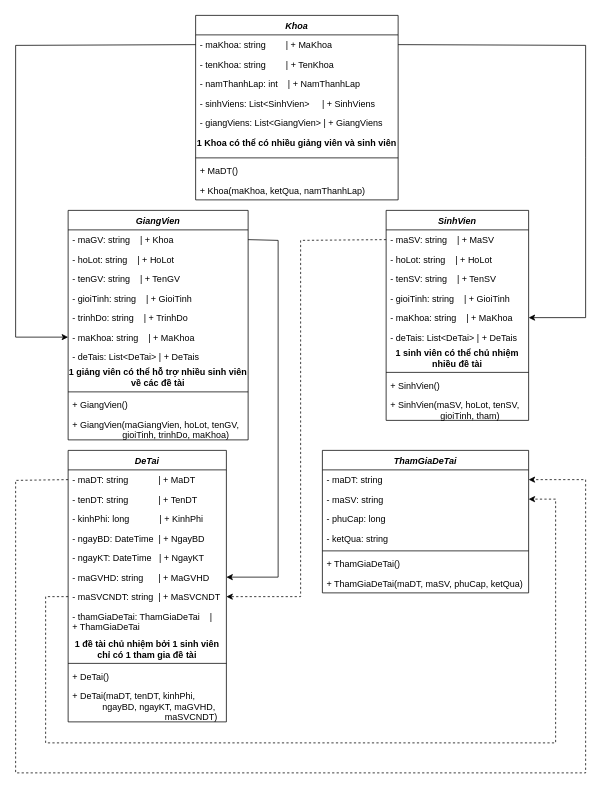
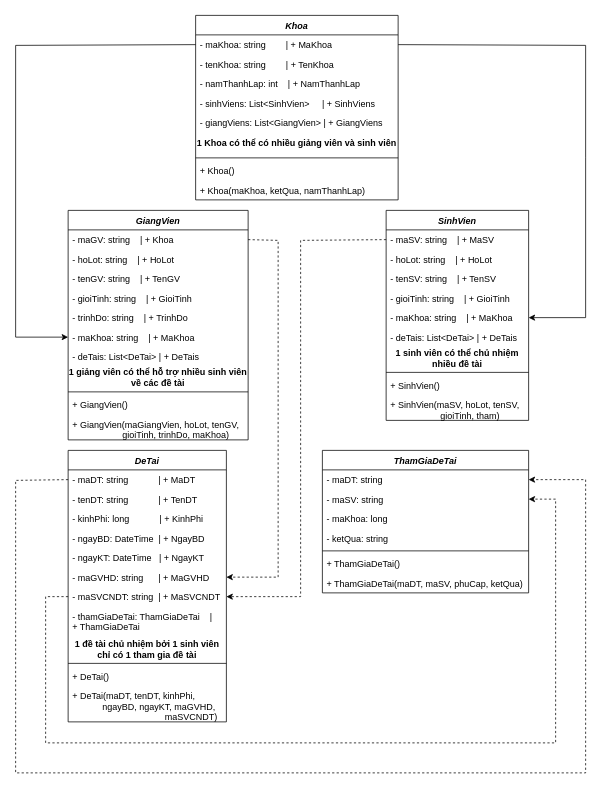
(218, 171) -> (218, 171)
(278, 417) -> (278, 417)
(357, 519) -> (357, 519)
